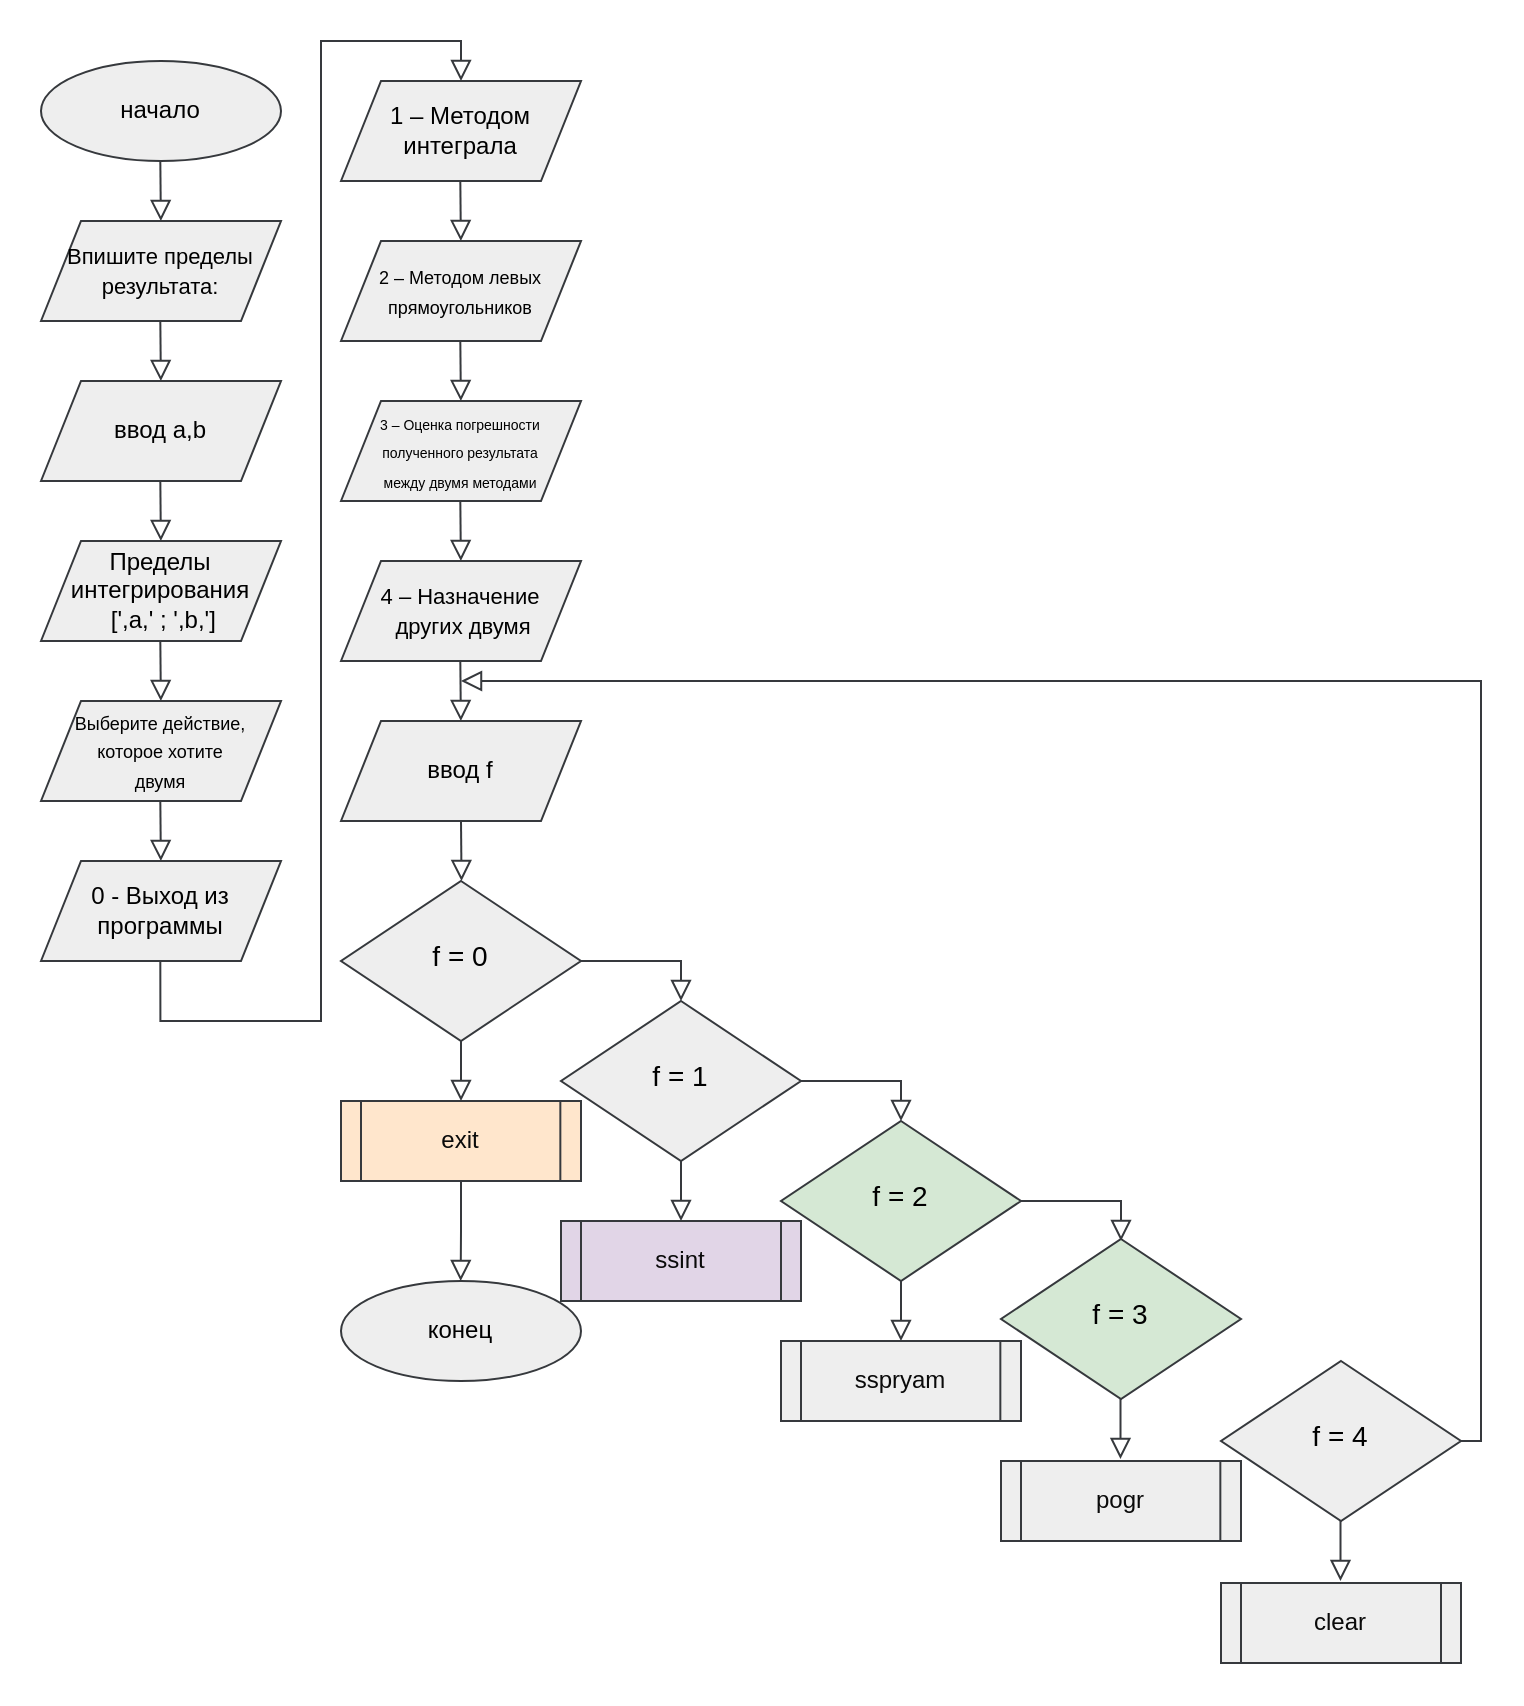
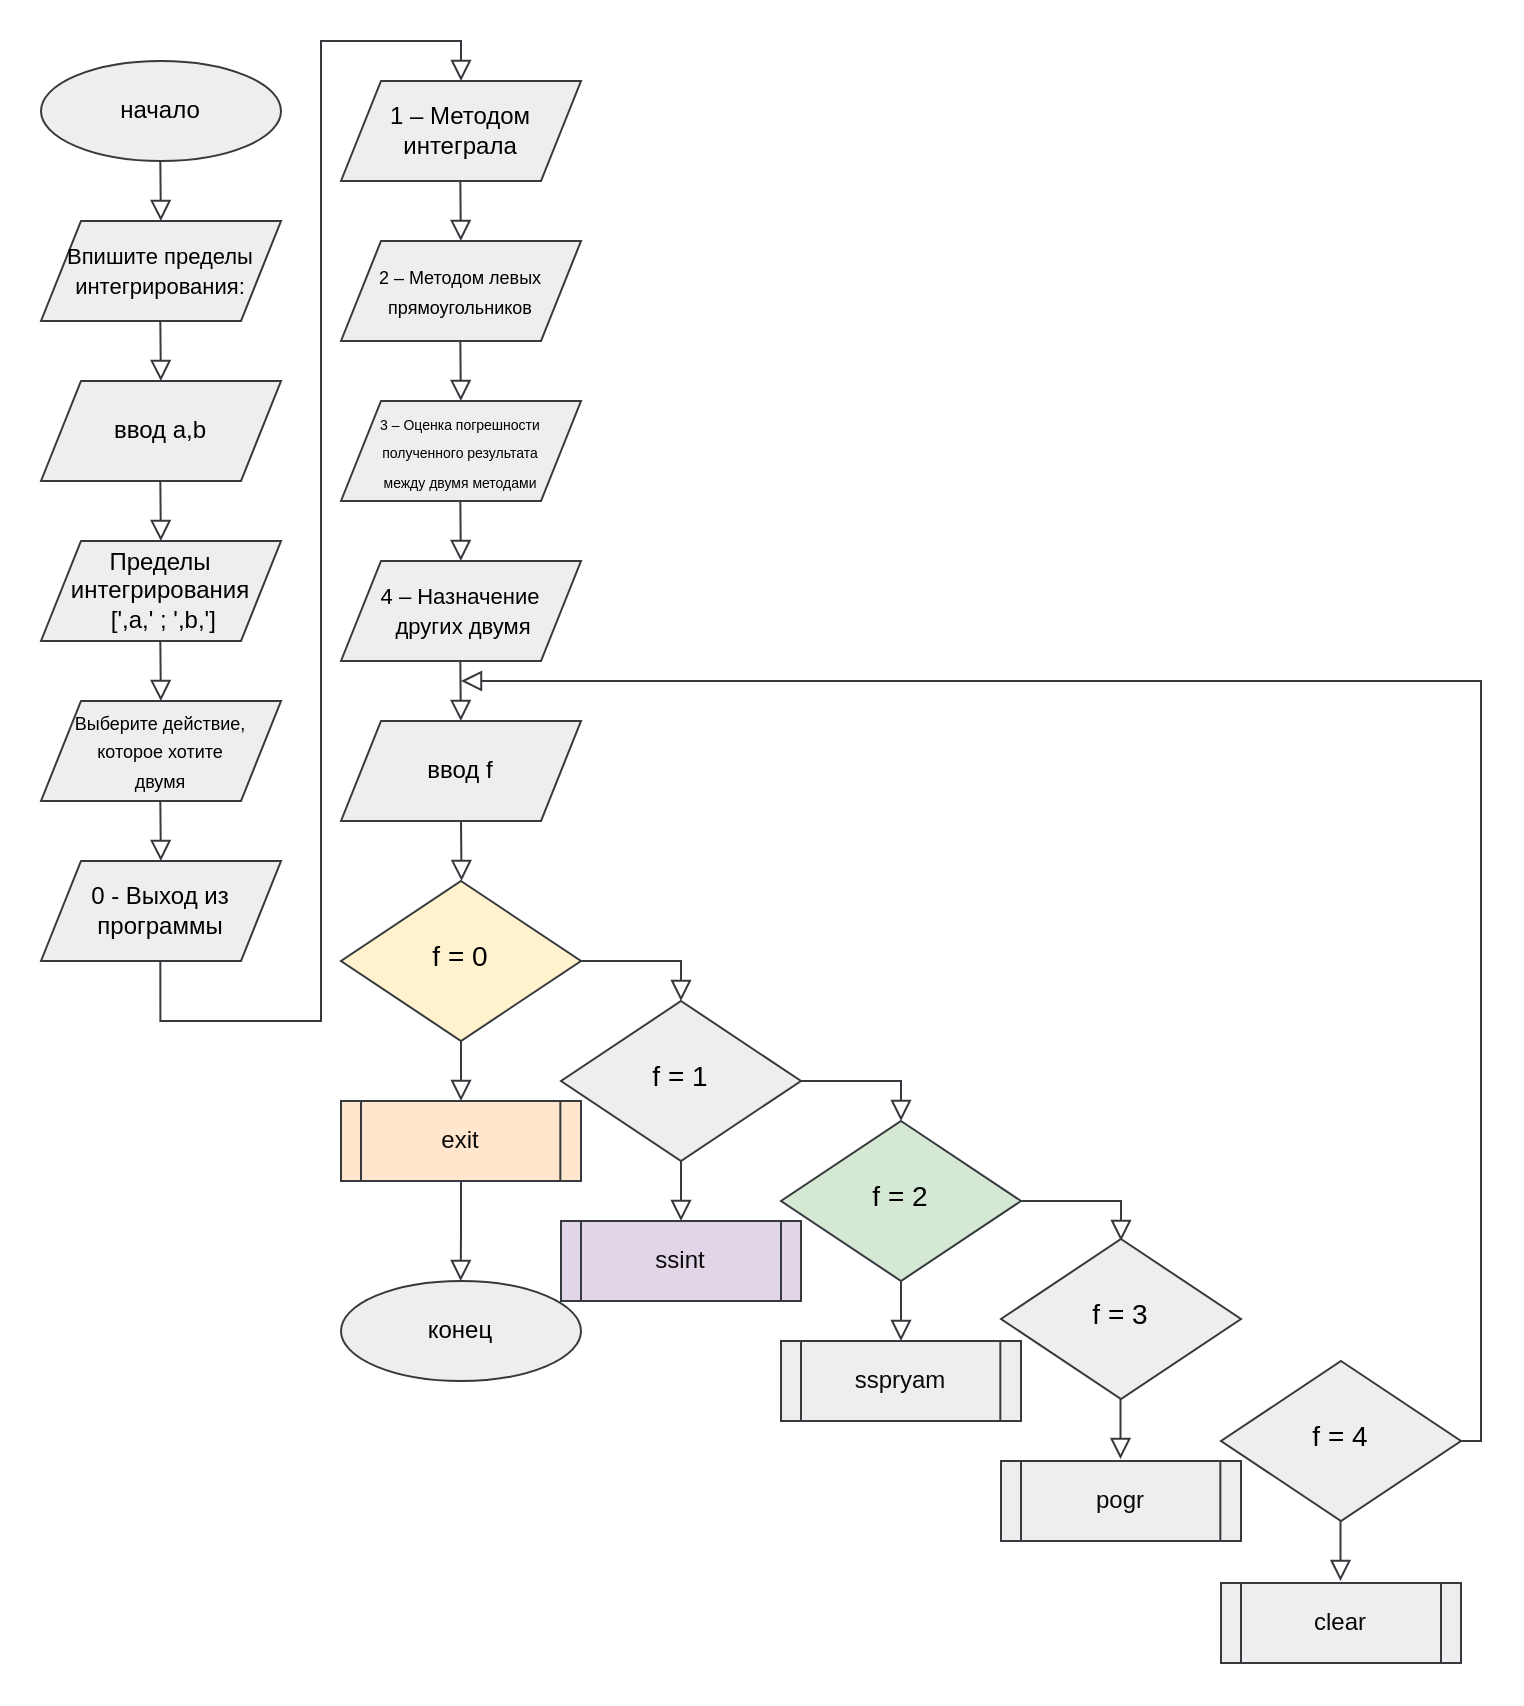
(161, 271) -> (161, 271)
(461, 961) -> (461, 961)
(1121, 1319) -> (1121, 1319)
